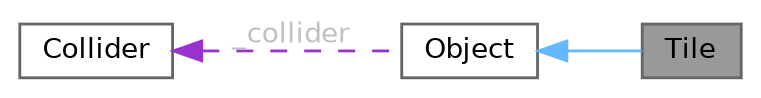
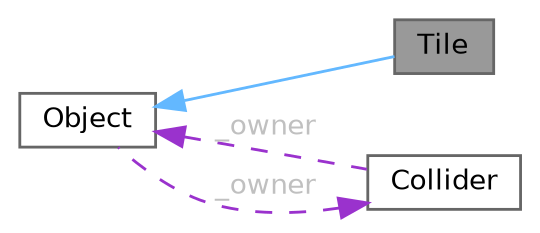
(287, 35) -> (262, 187)
none -> (275, 153)
